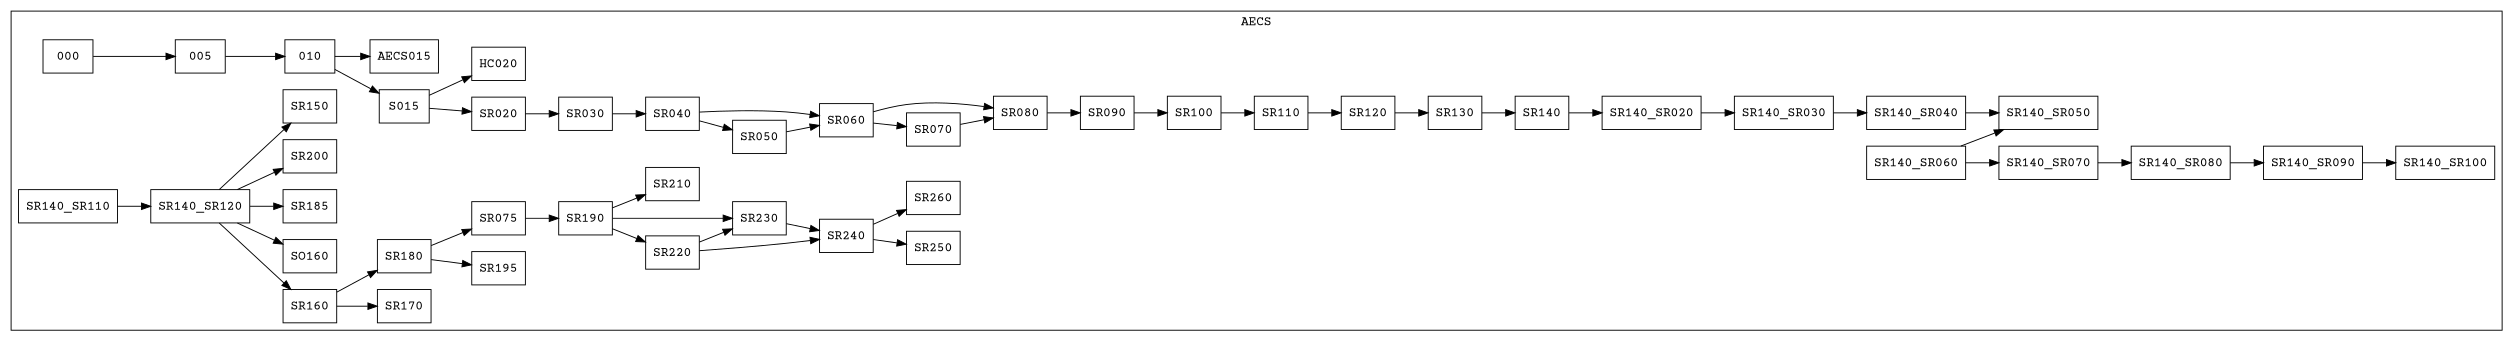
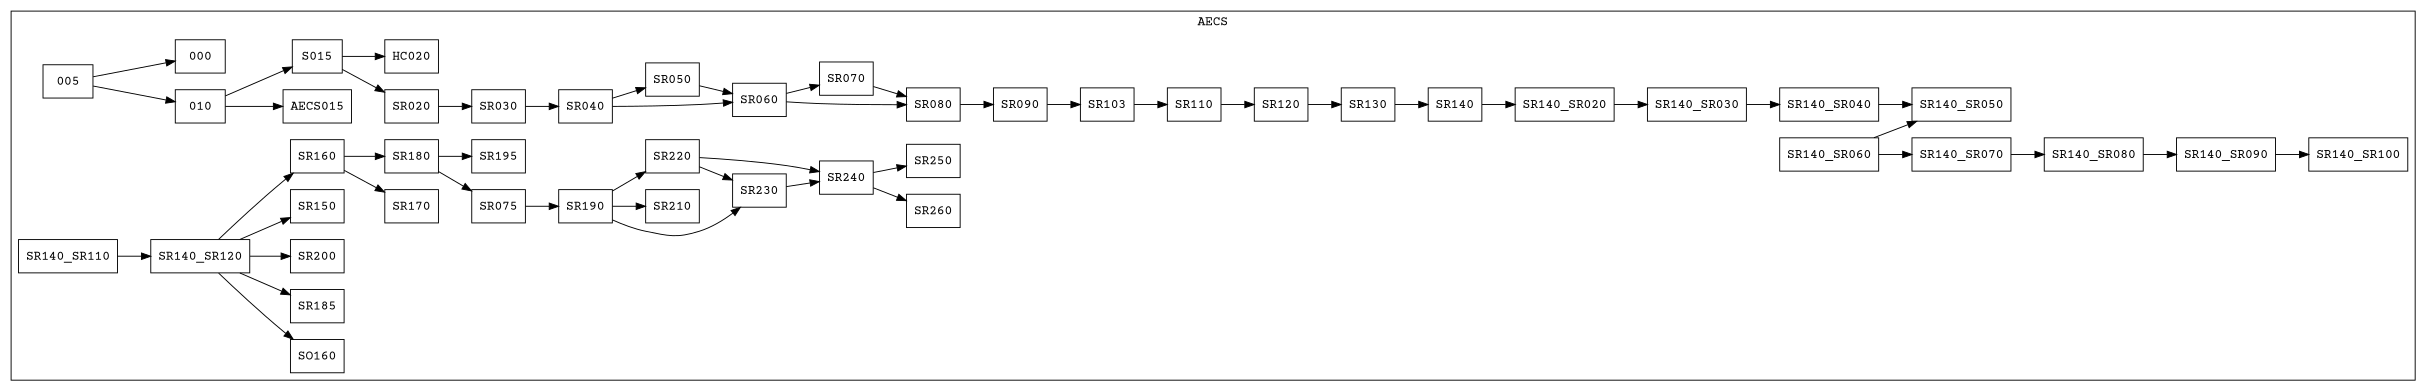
(130, 56) -> (130, 70)
(1194, 113) -> (1107, 105)
